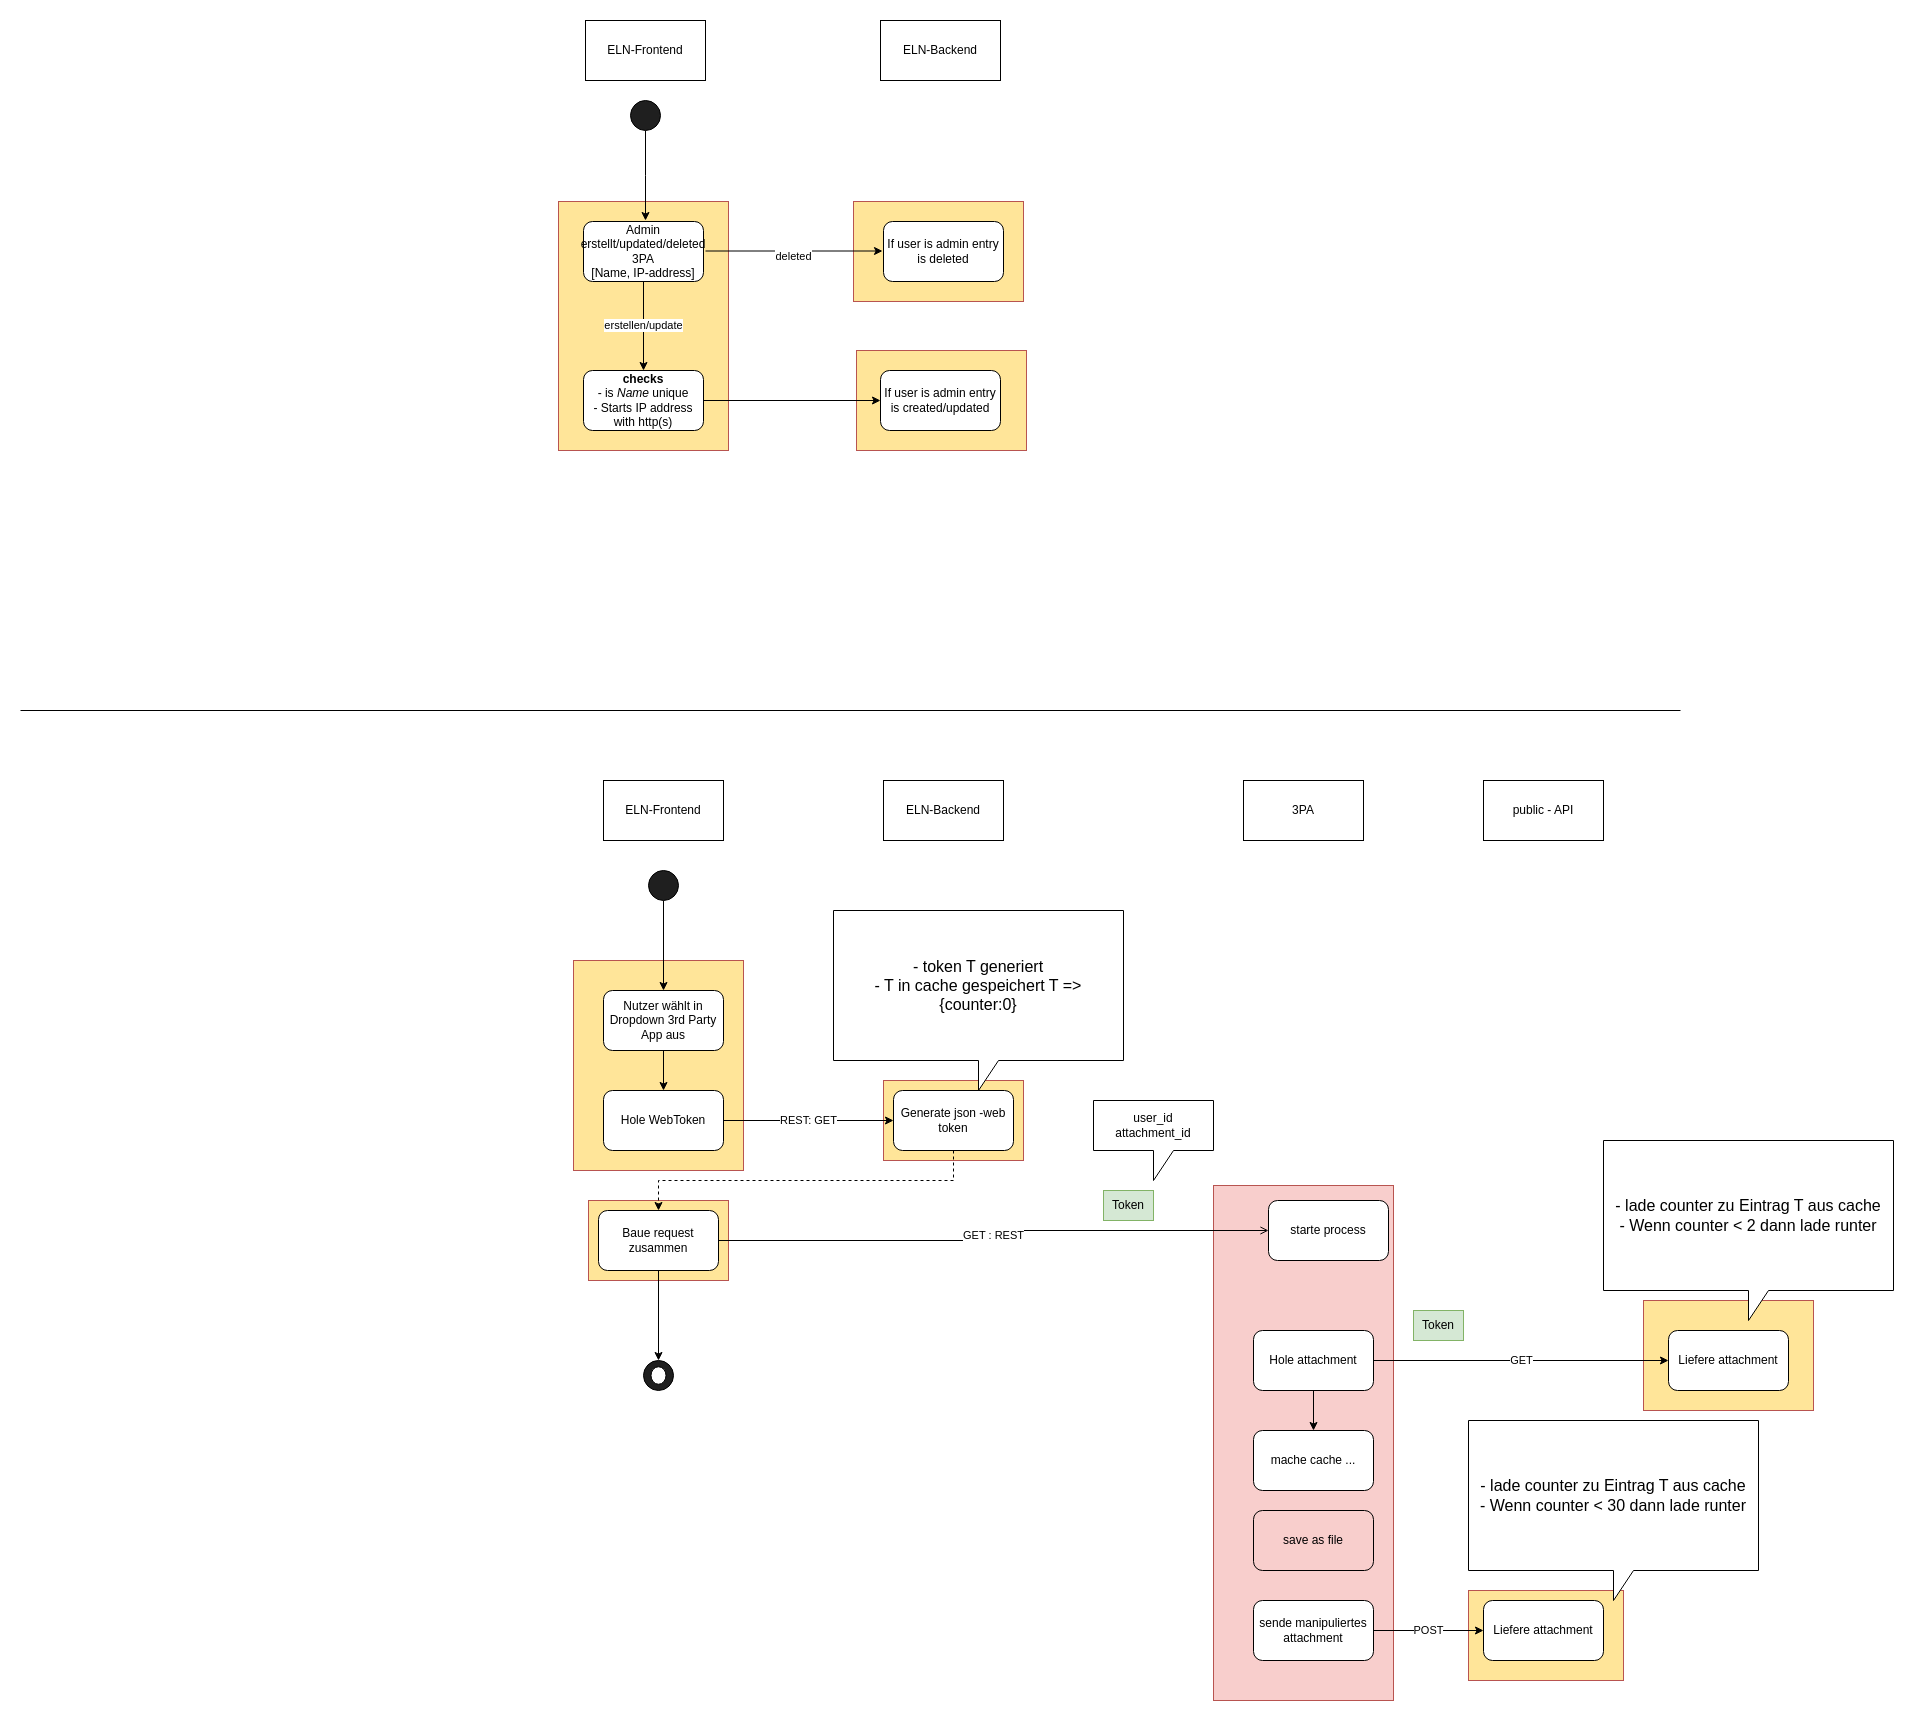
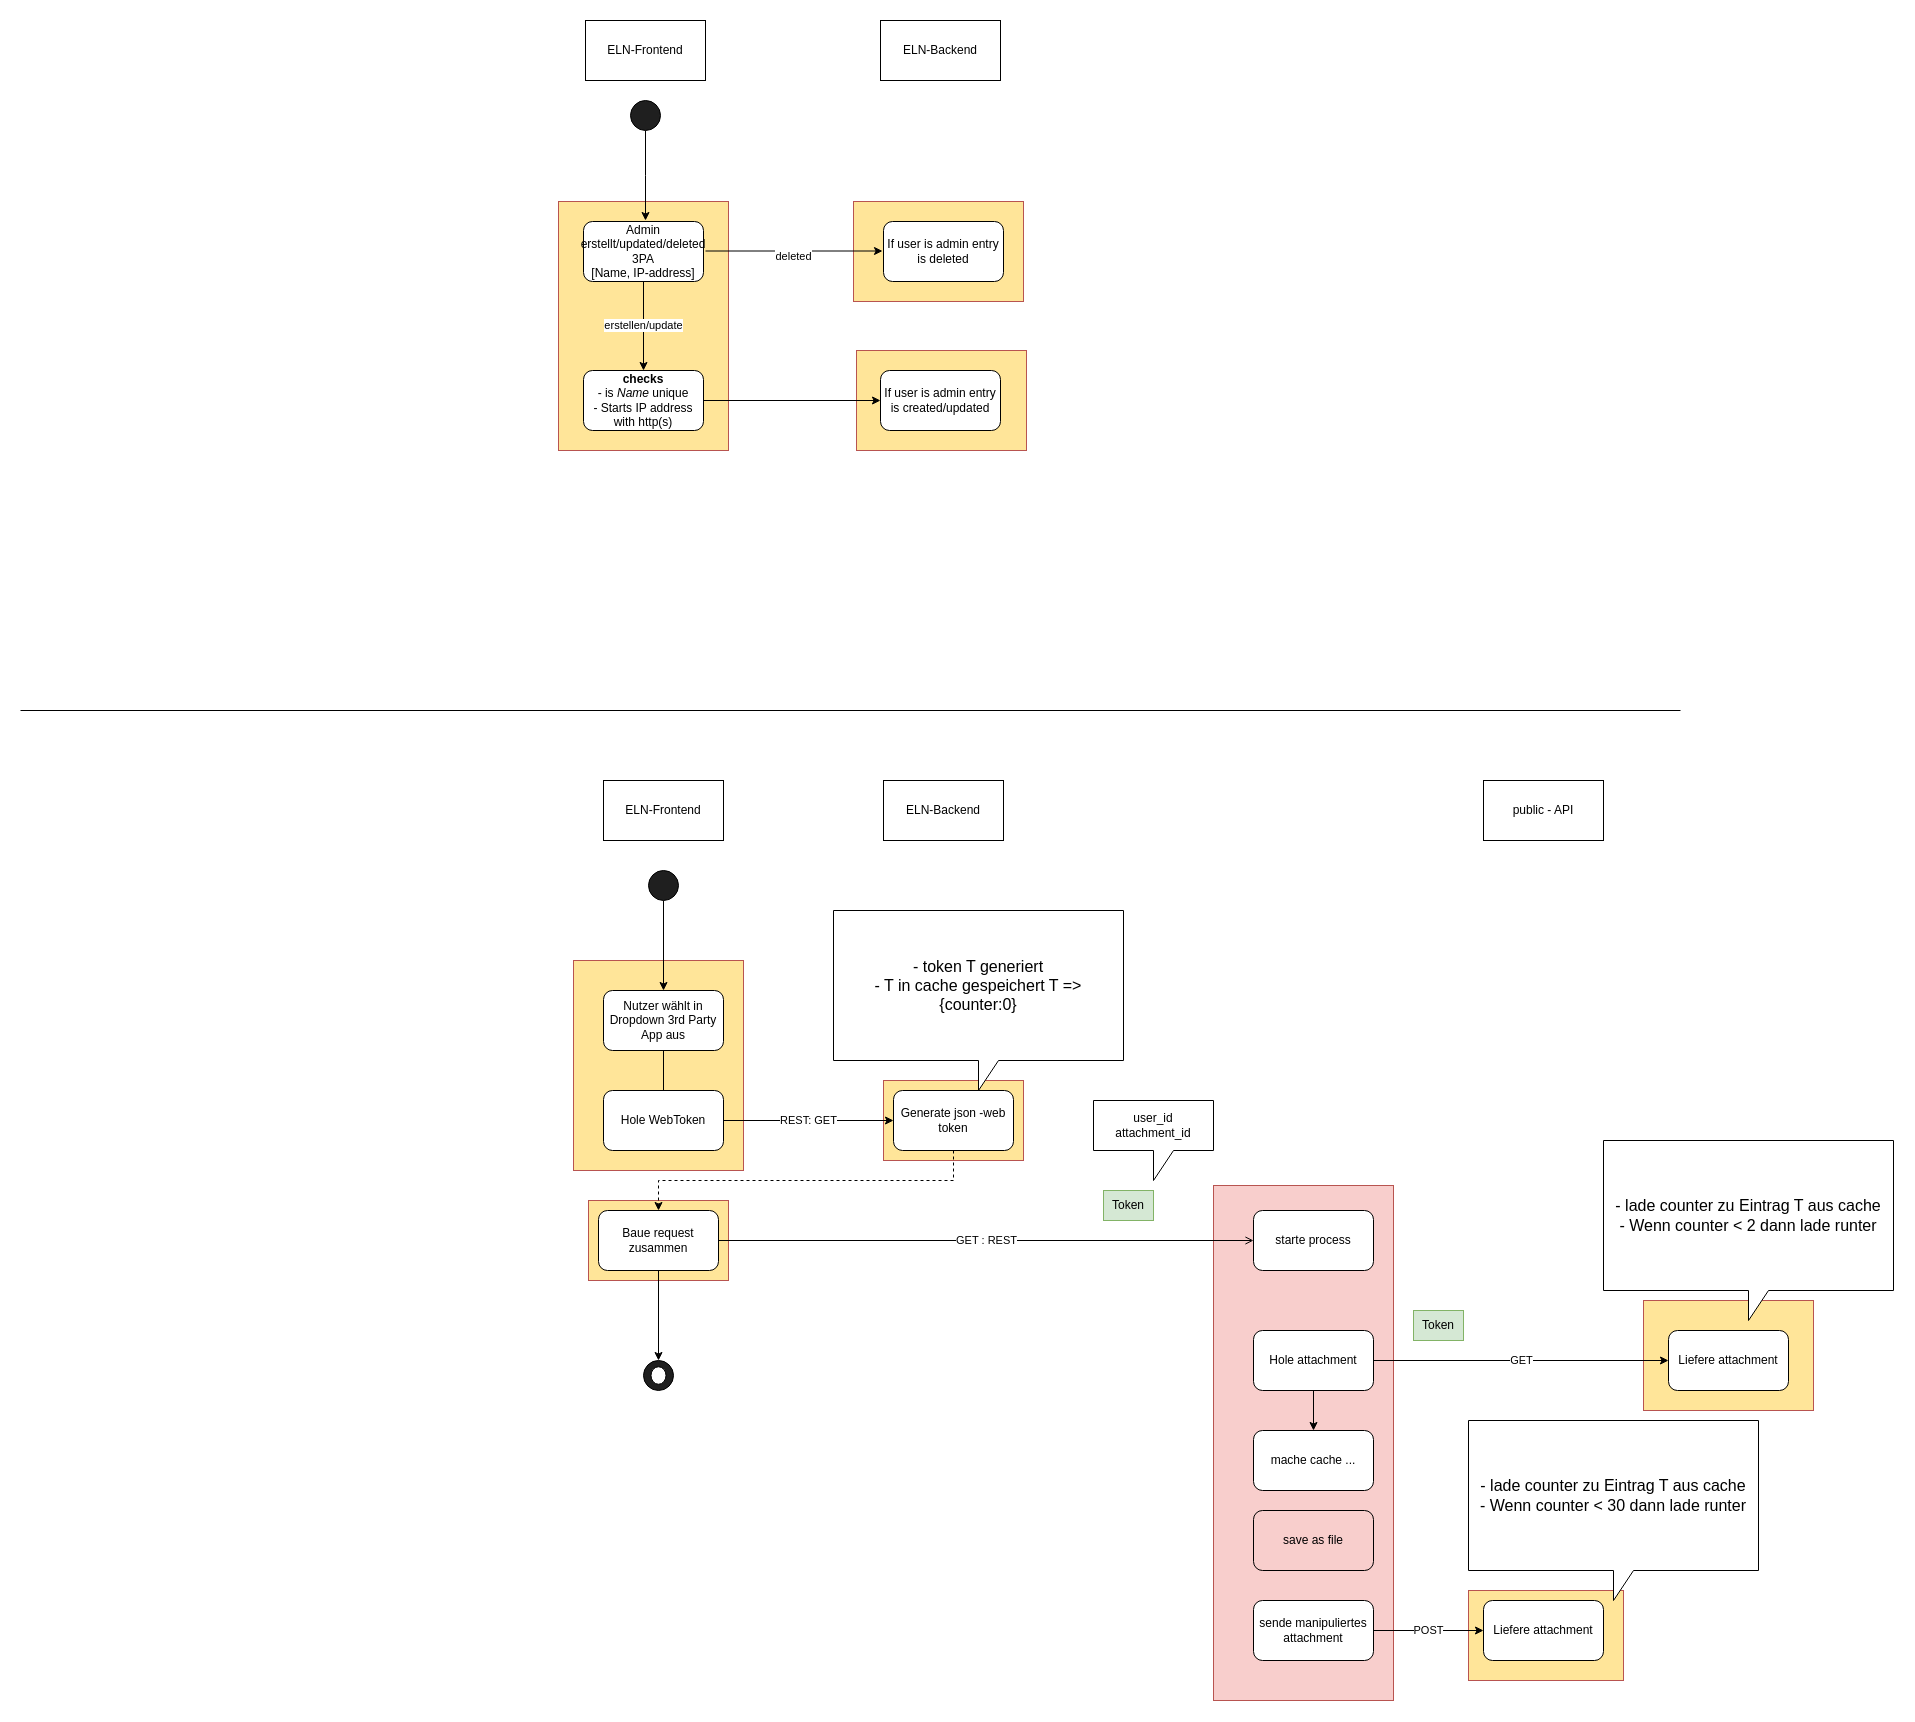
(1304, 811) -> none
(664, 1082) -> (664, 1084)
(1329, 1231) -> (1314, 1241)
